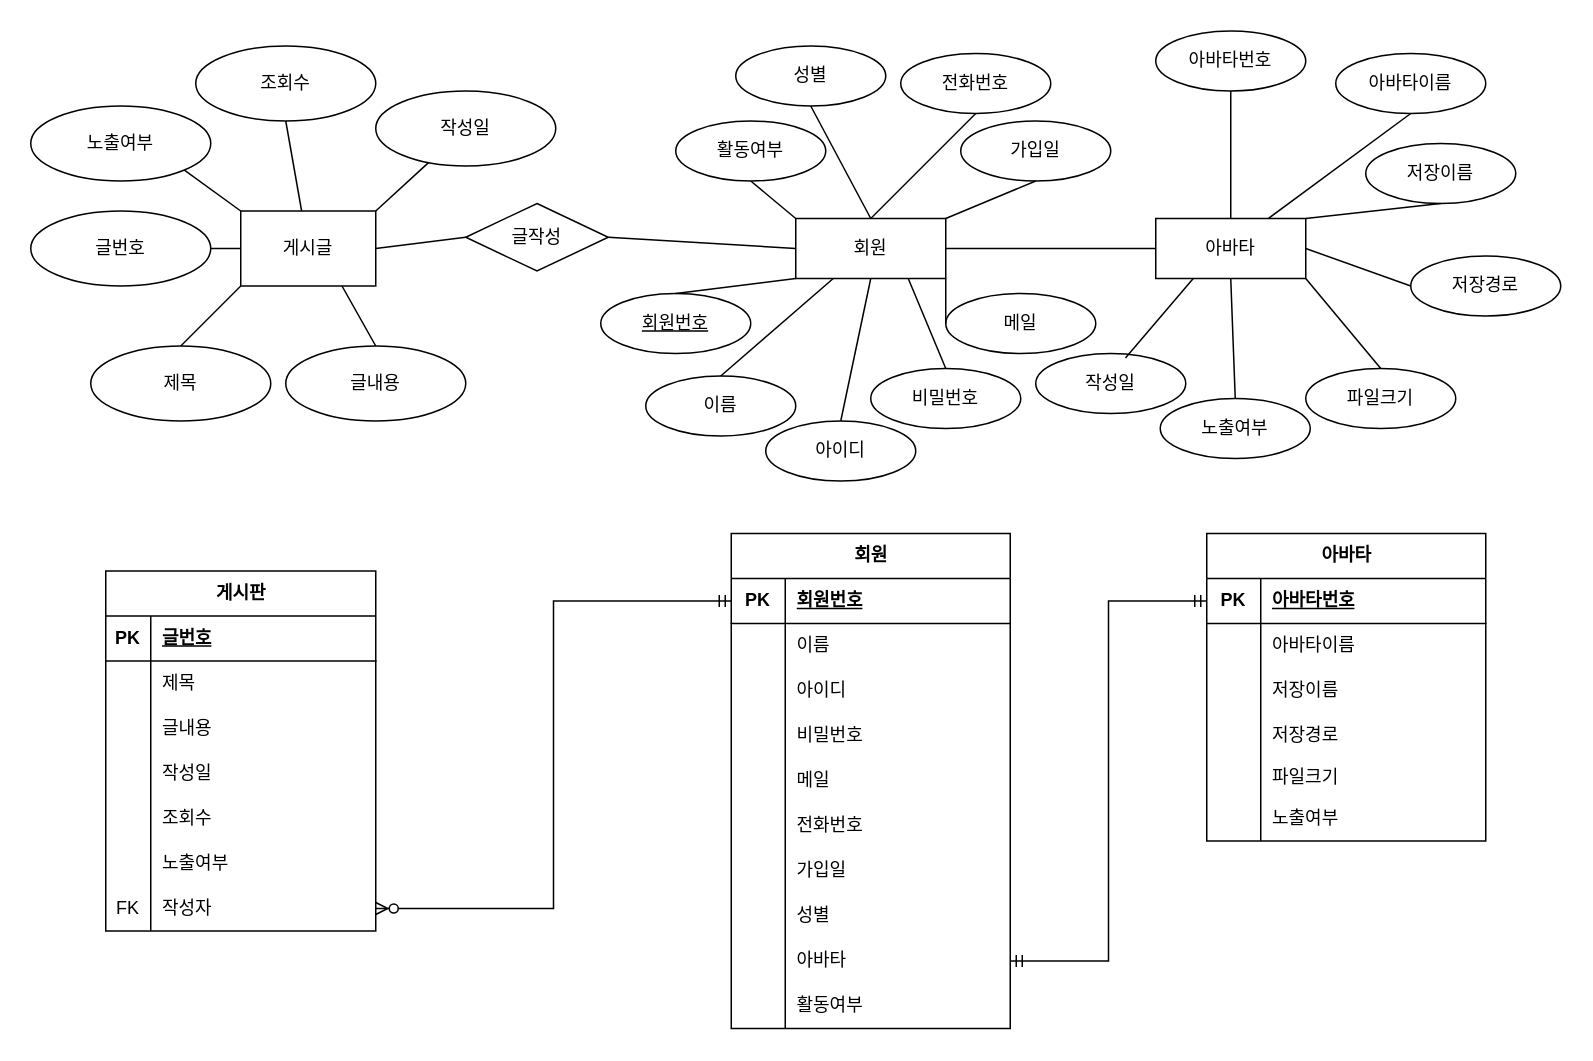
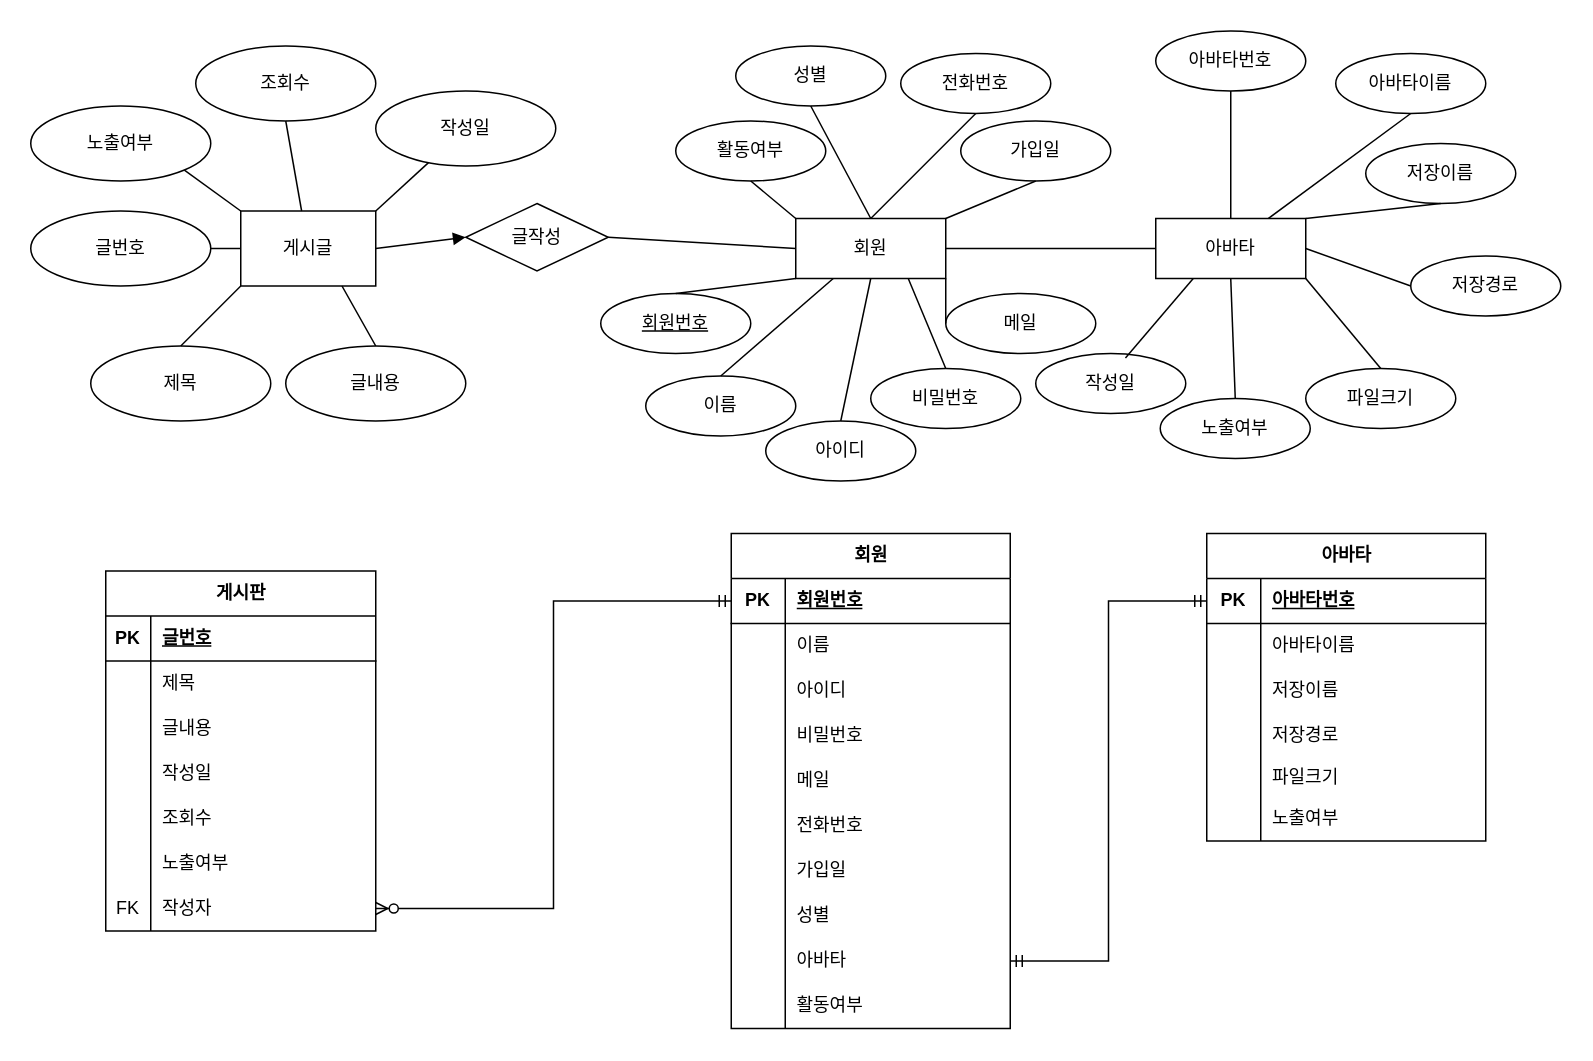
(457, 238) -> (452, 239)
